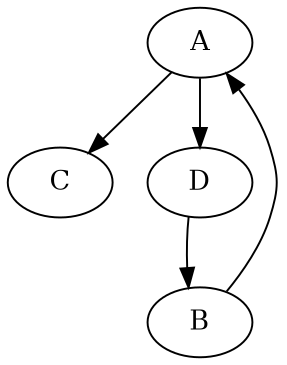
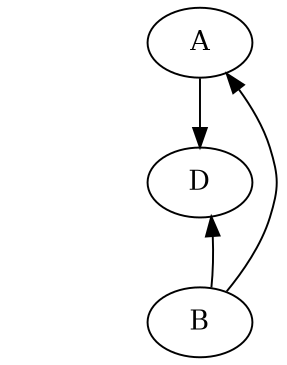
(60, 183) -> none
(187, 242) -> (213, 262)
